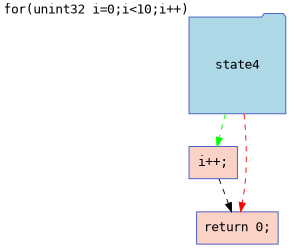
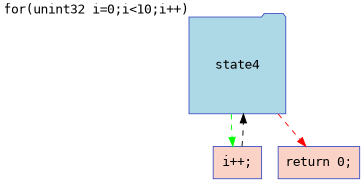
(224, 191) -> (243, 135)
